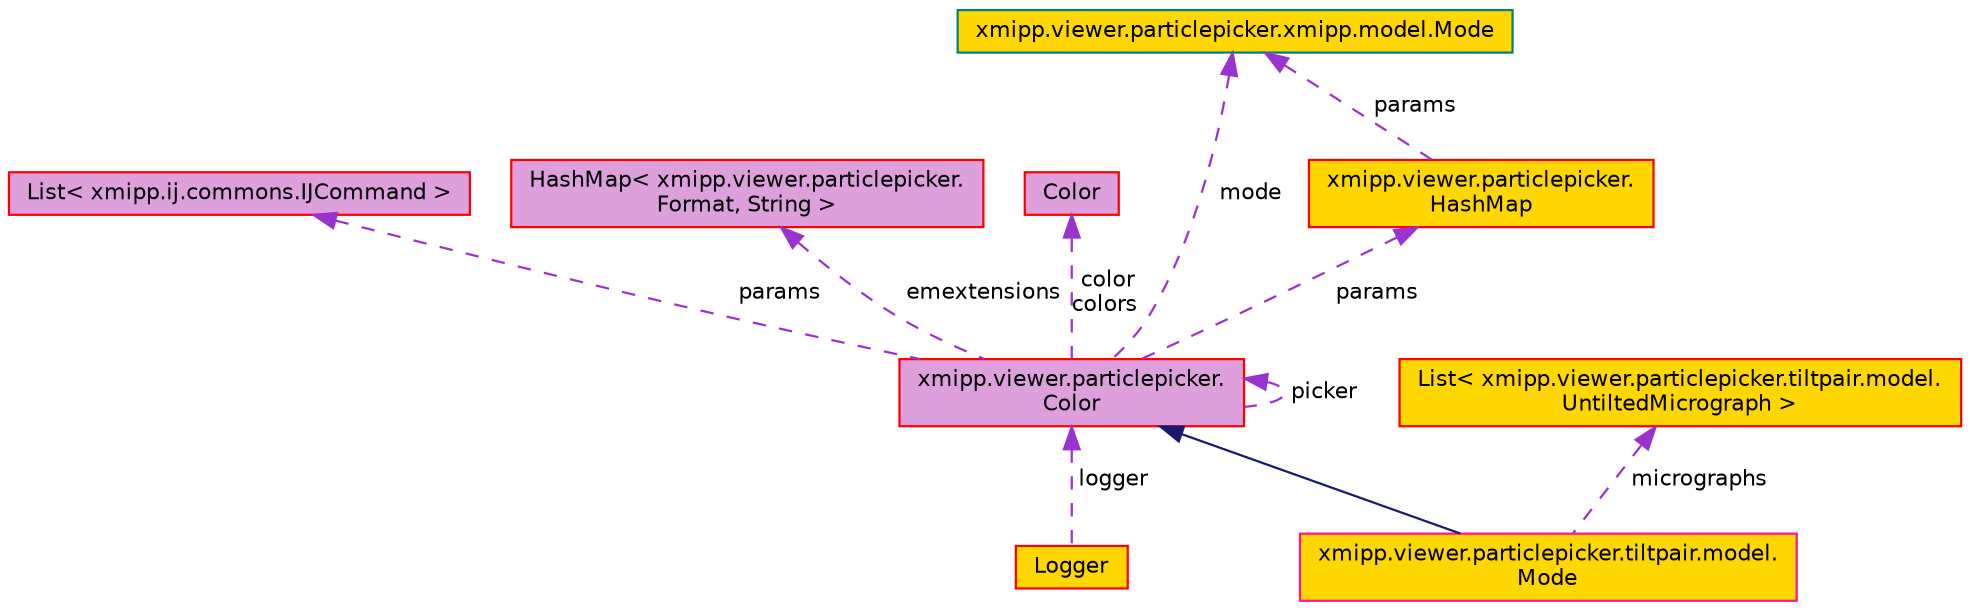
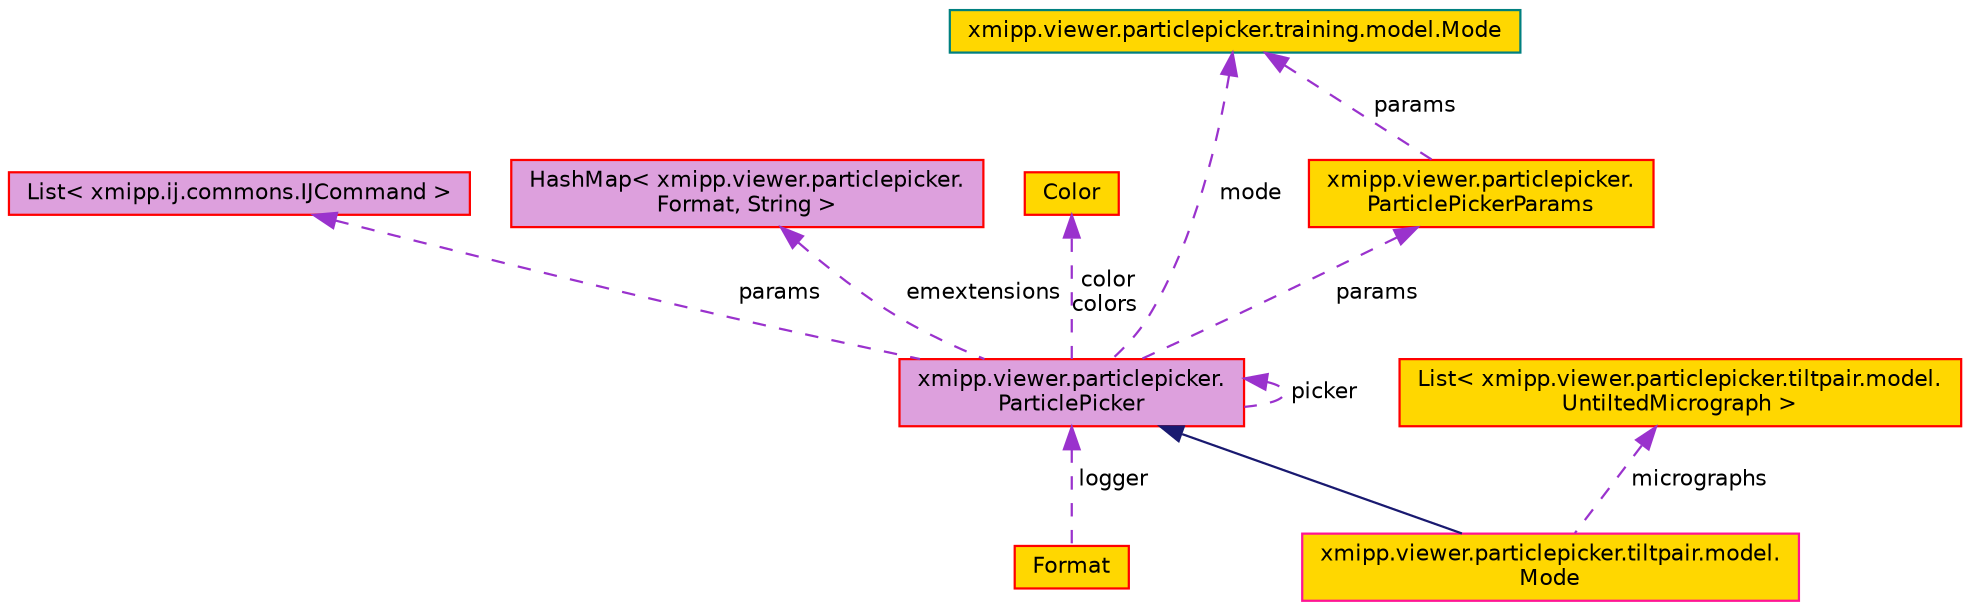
(1235, 31) -> (1235, 31)
(1072, 194) -> (1072, 194)
(1481, 194) -> (1481, 194)
(1072, 393) -> (1072, 393)
(1072, 567) -> (1072, 567)
